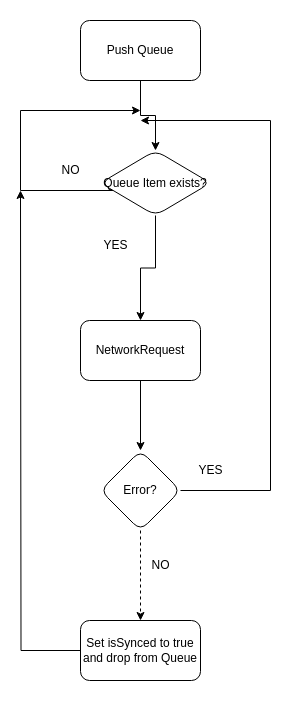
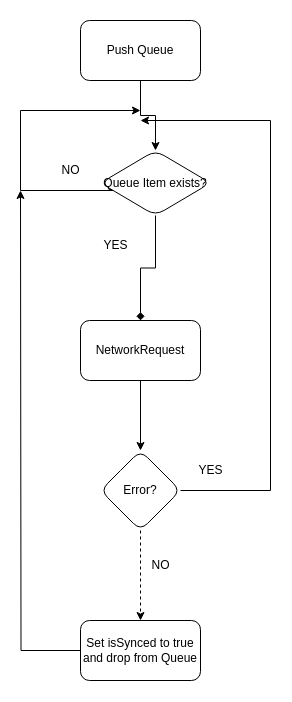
(141, 312) -> (141, 312)
